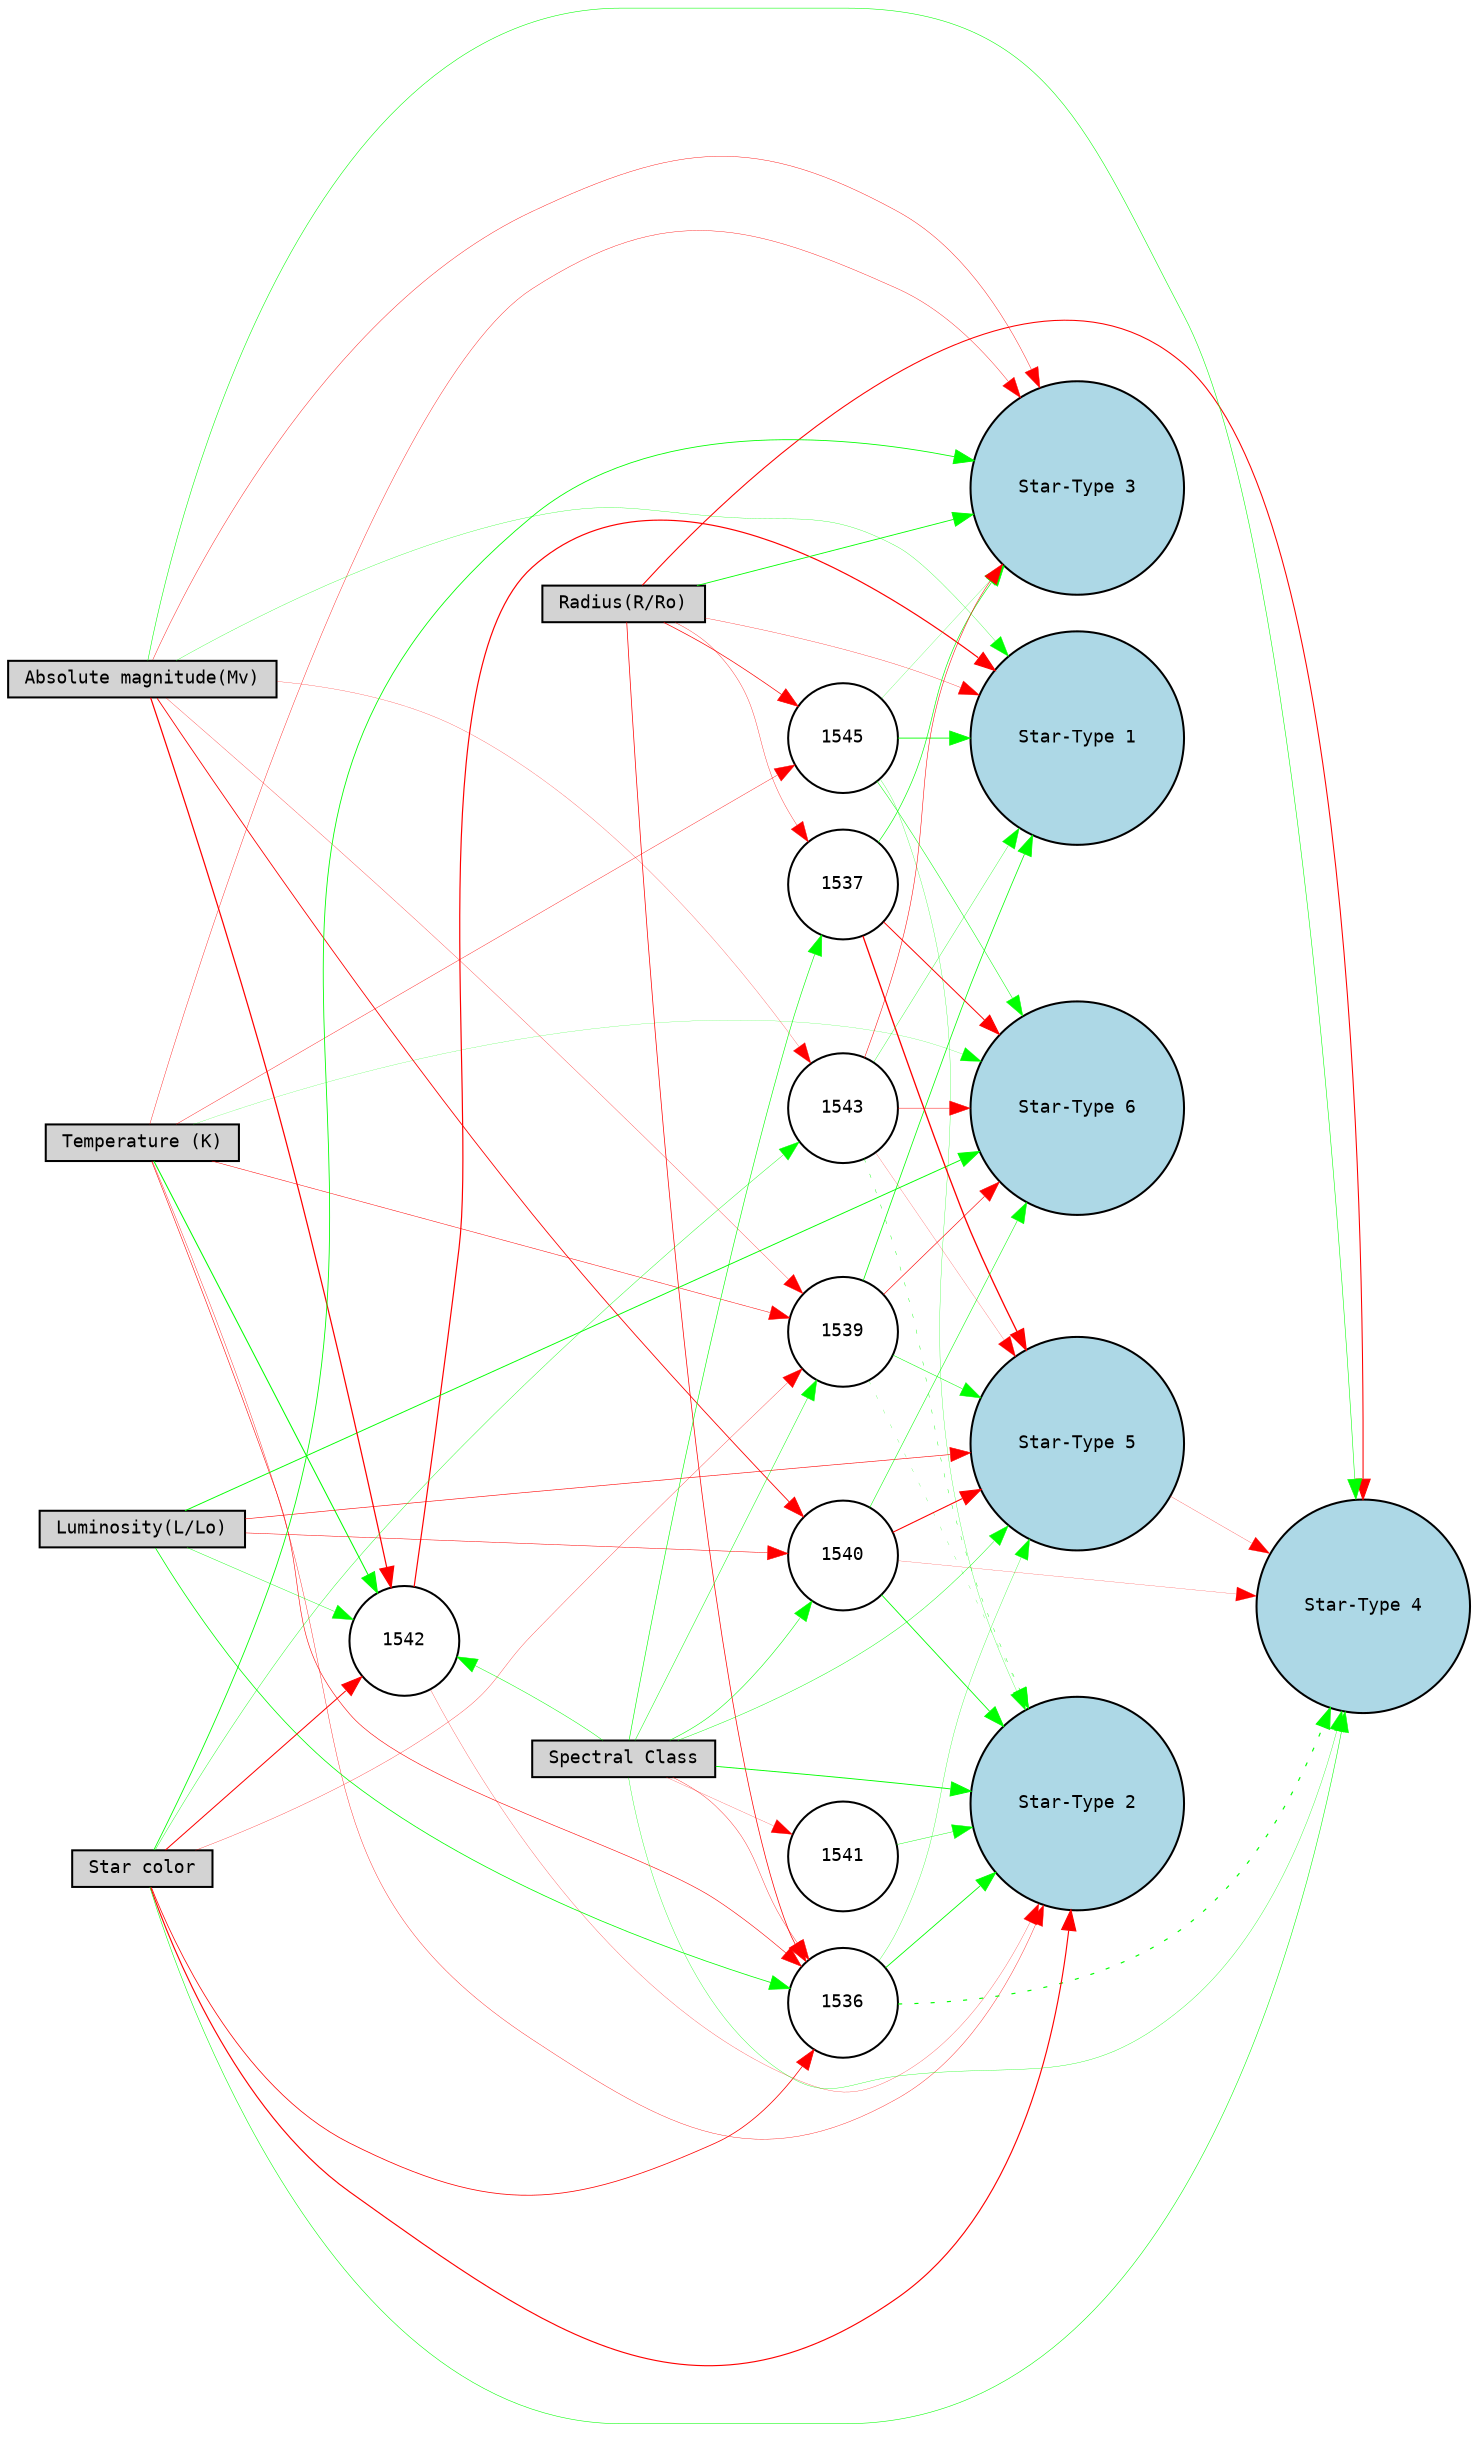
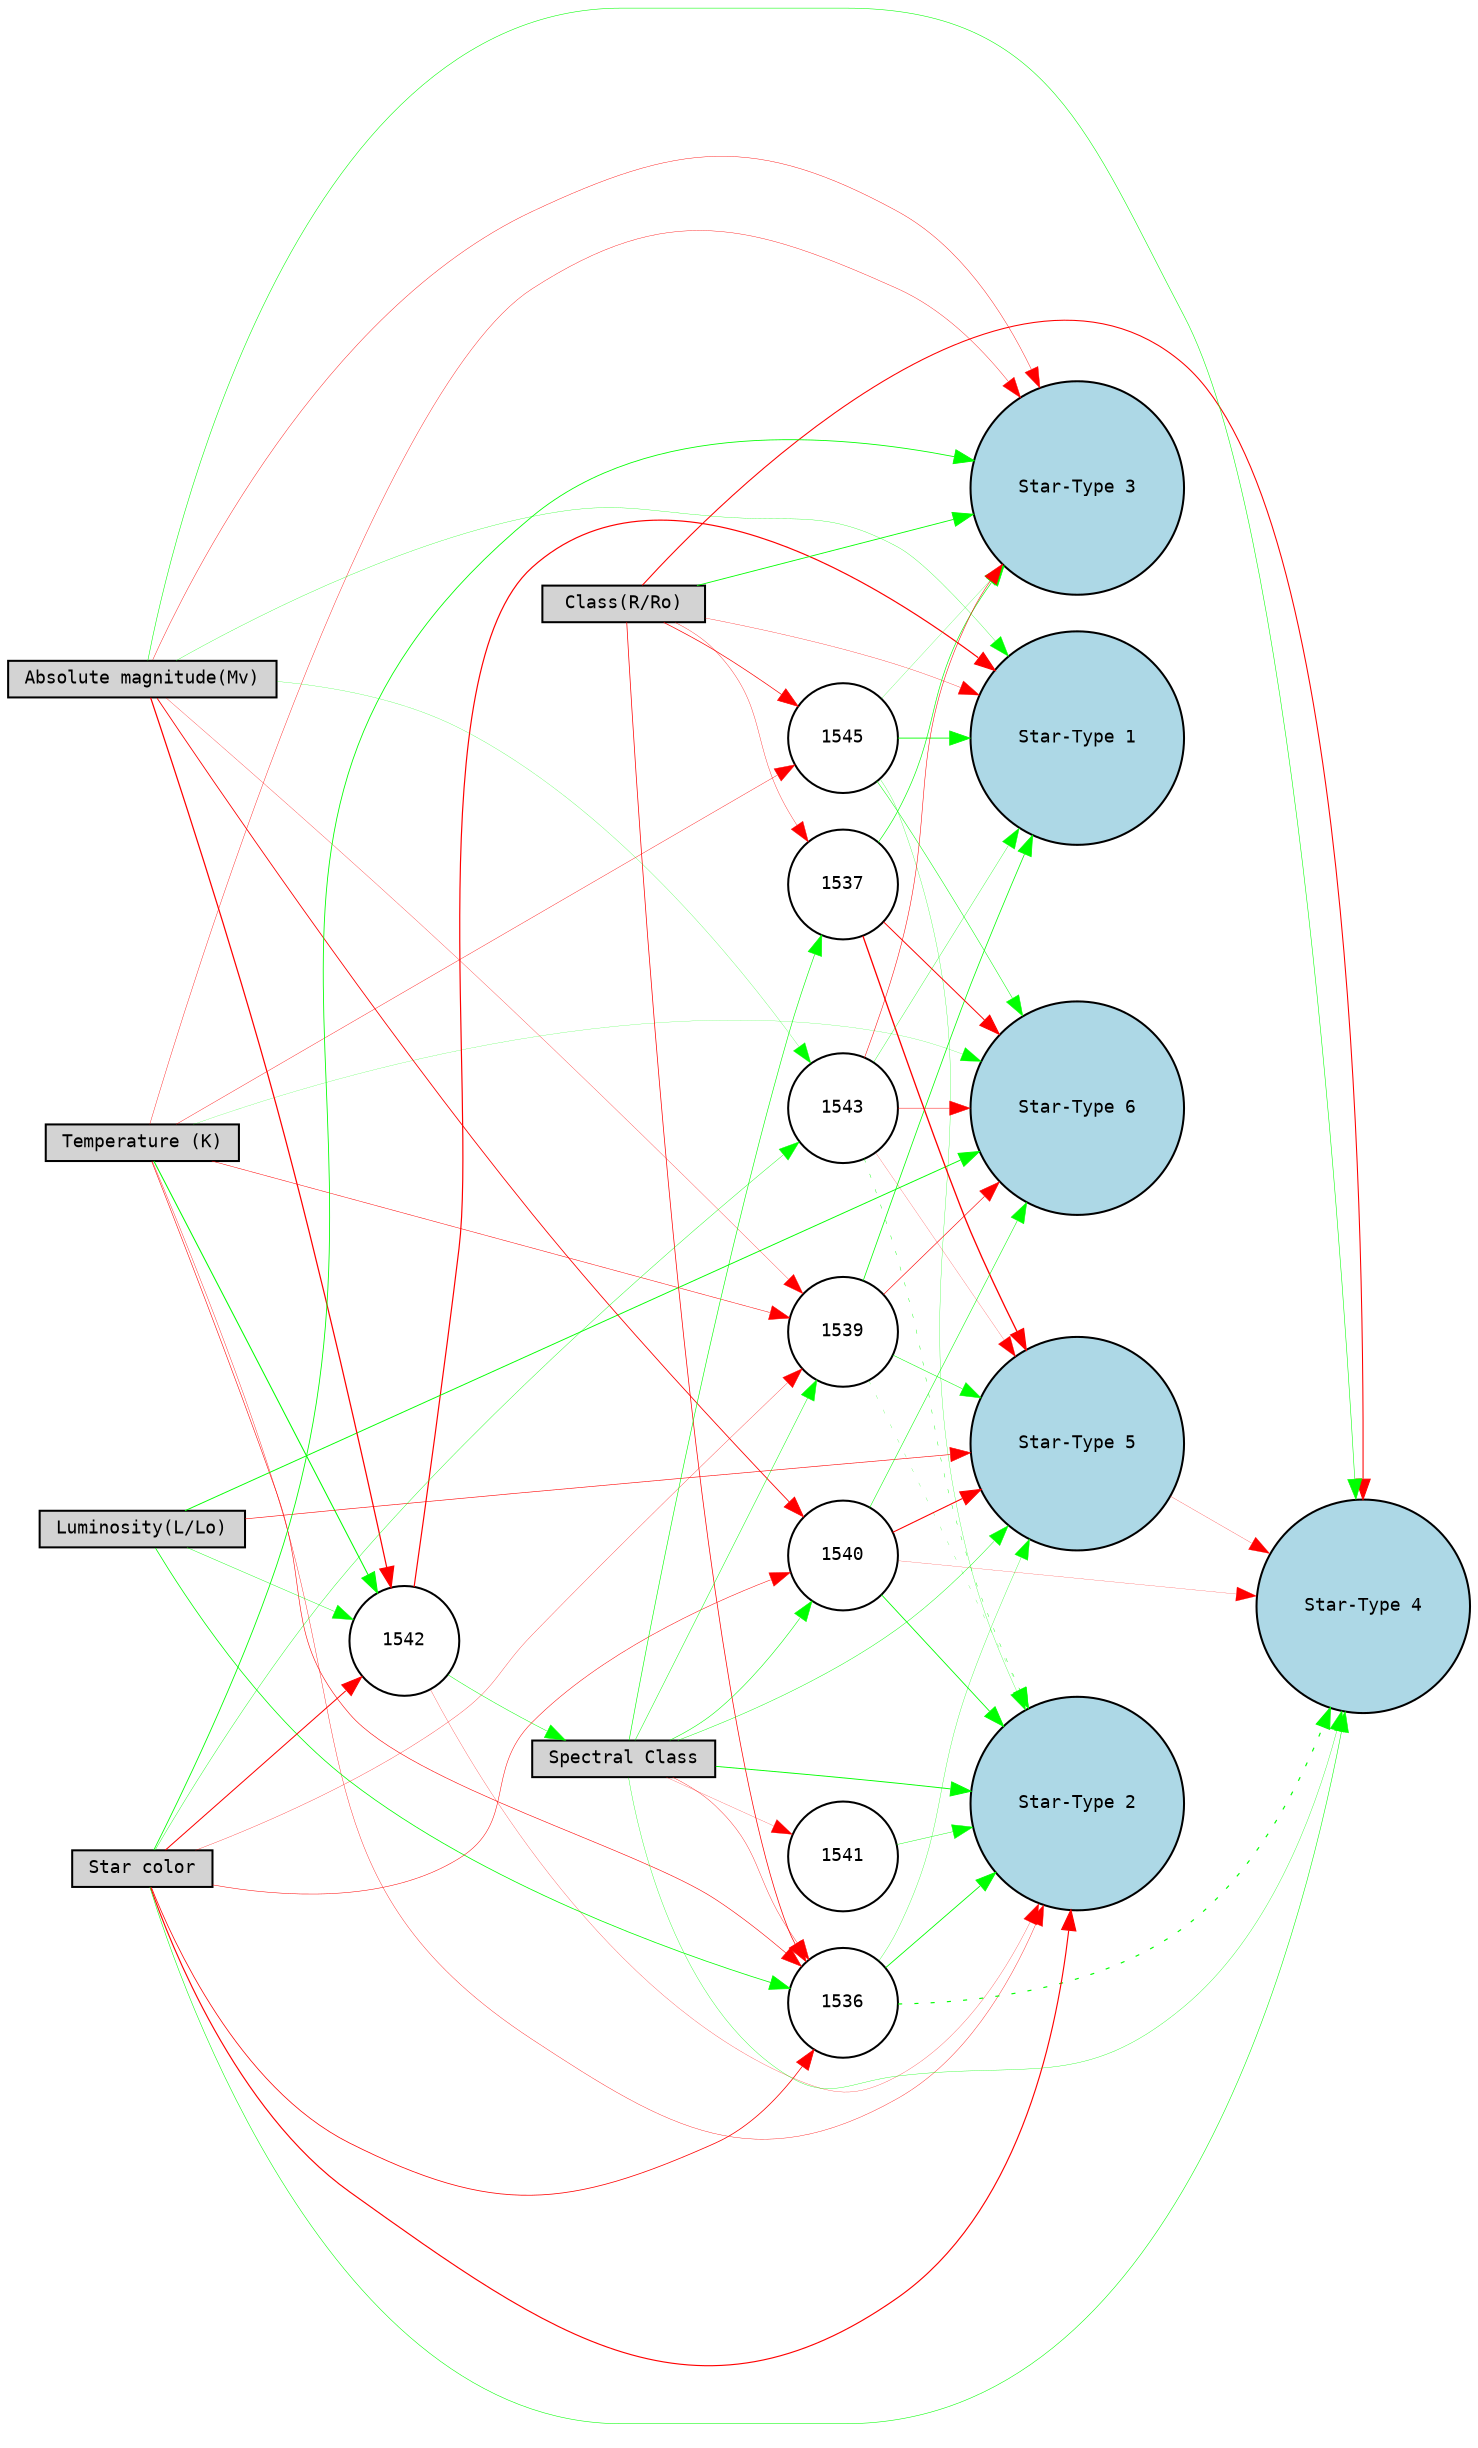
(624, 604) -> (624, 604)
(576, 805) -> (576, 805)
(507, 1543) -> (502, 1780)
(540, 1701) -> (497, 1704)
